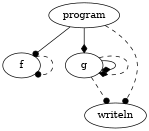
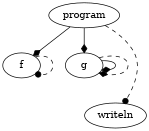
(54, 39) -> (54, 39)
(98, 88) -> none
